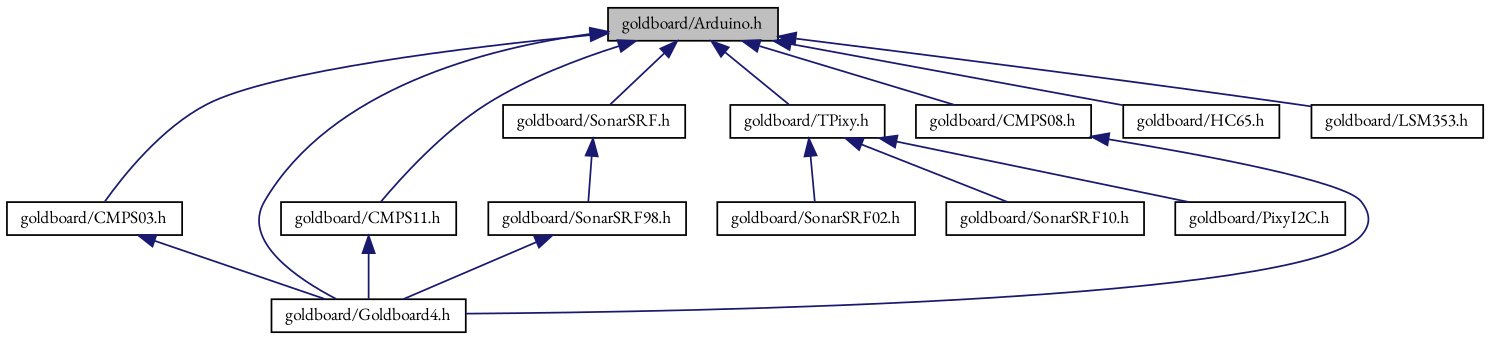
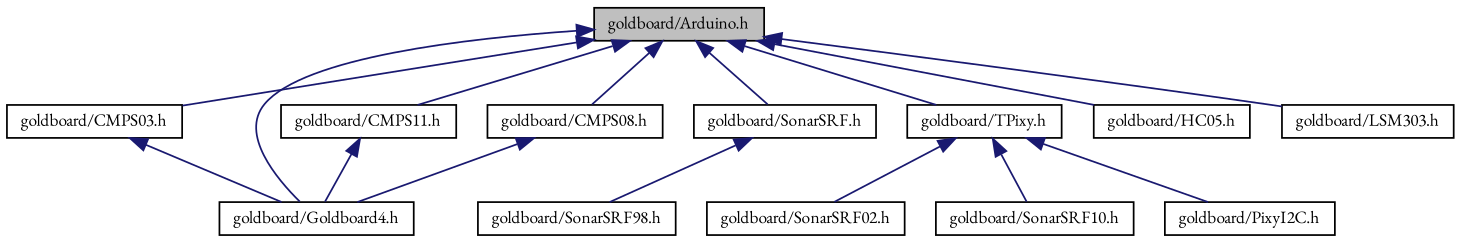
(1201, 121) -> (1172, 121)
(1397, 121) -> (1368, 121)
(470, 271) -> none
